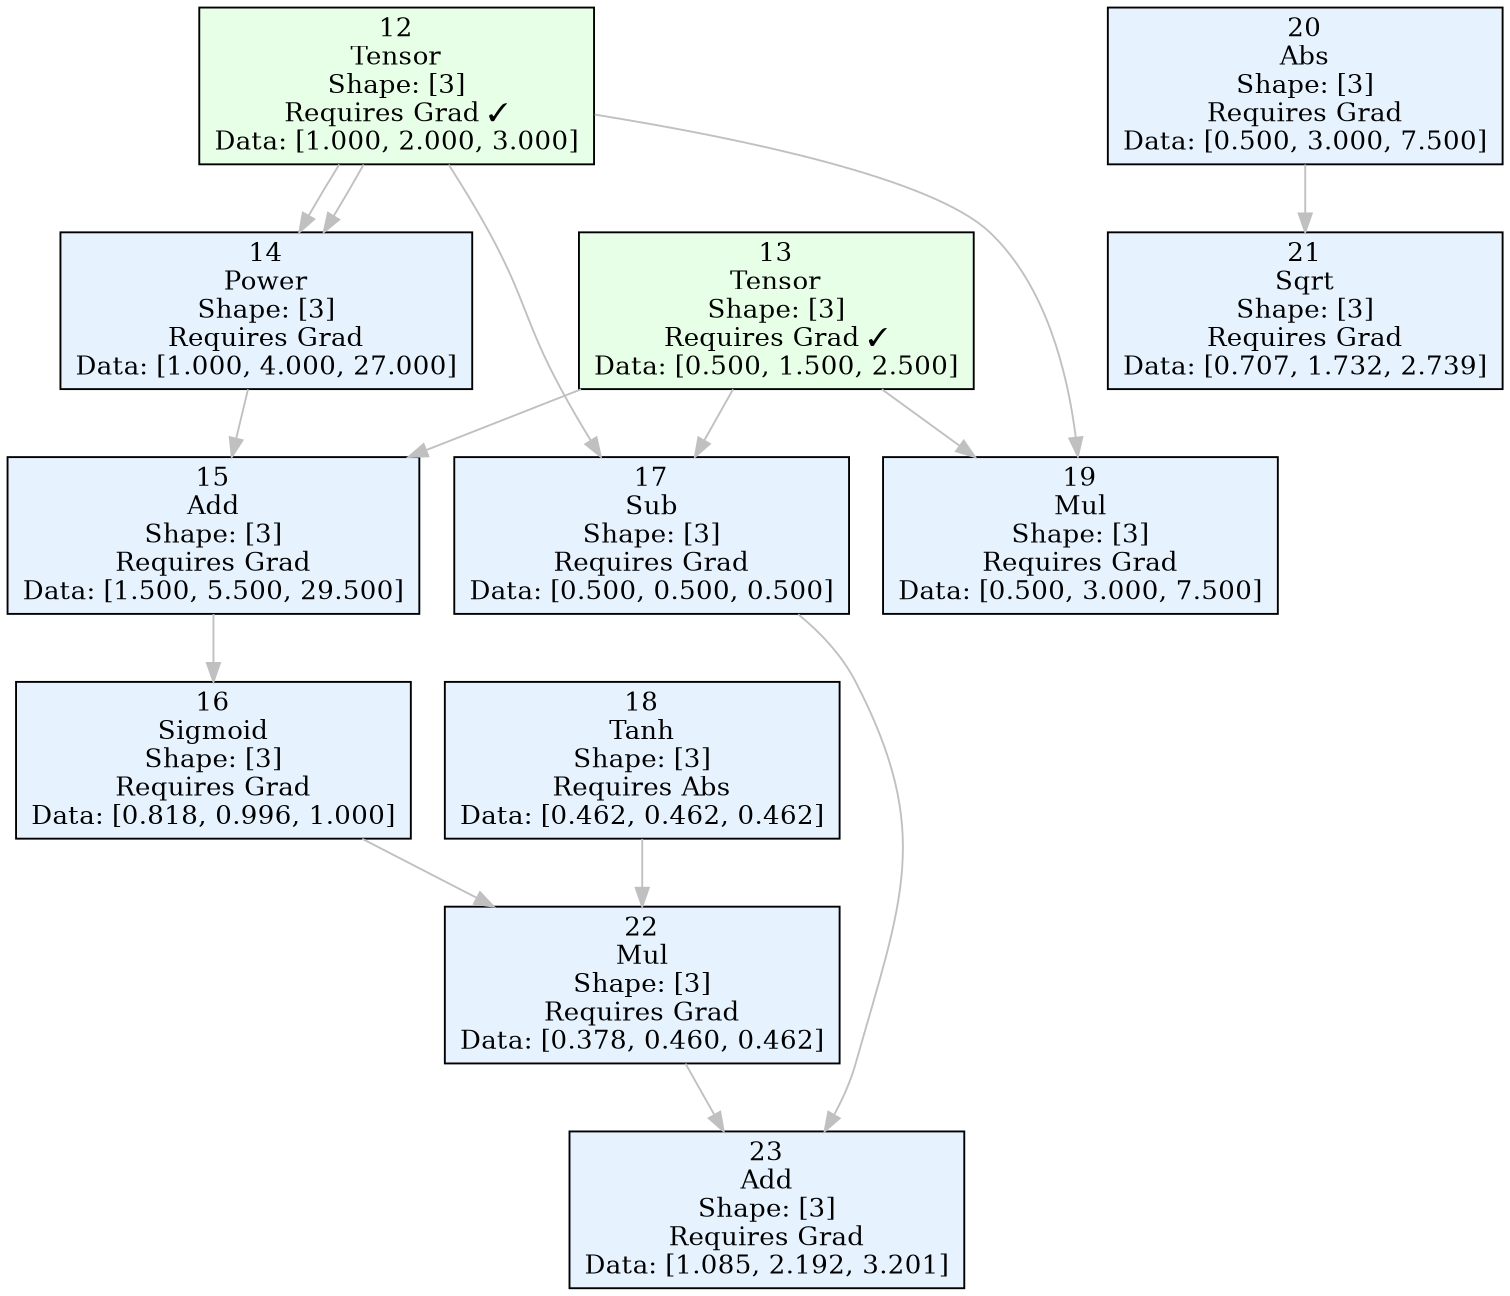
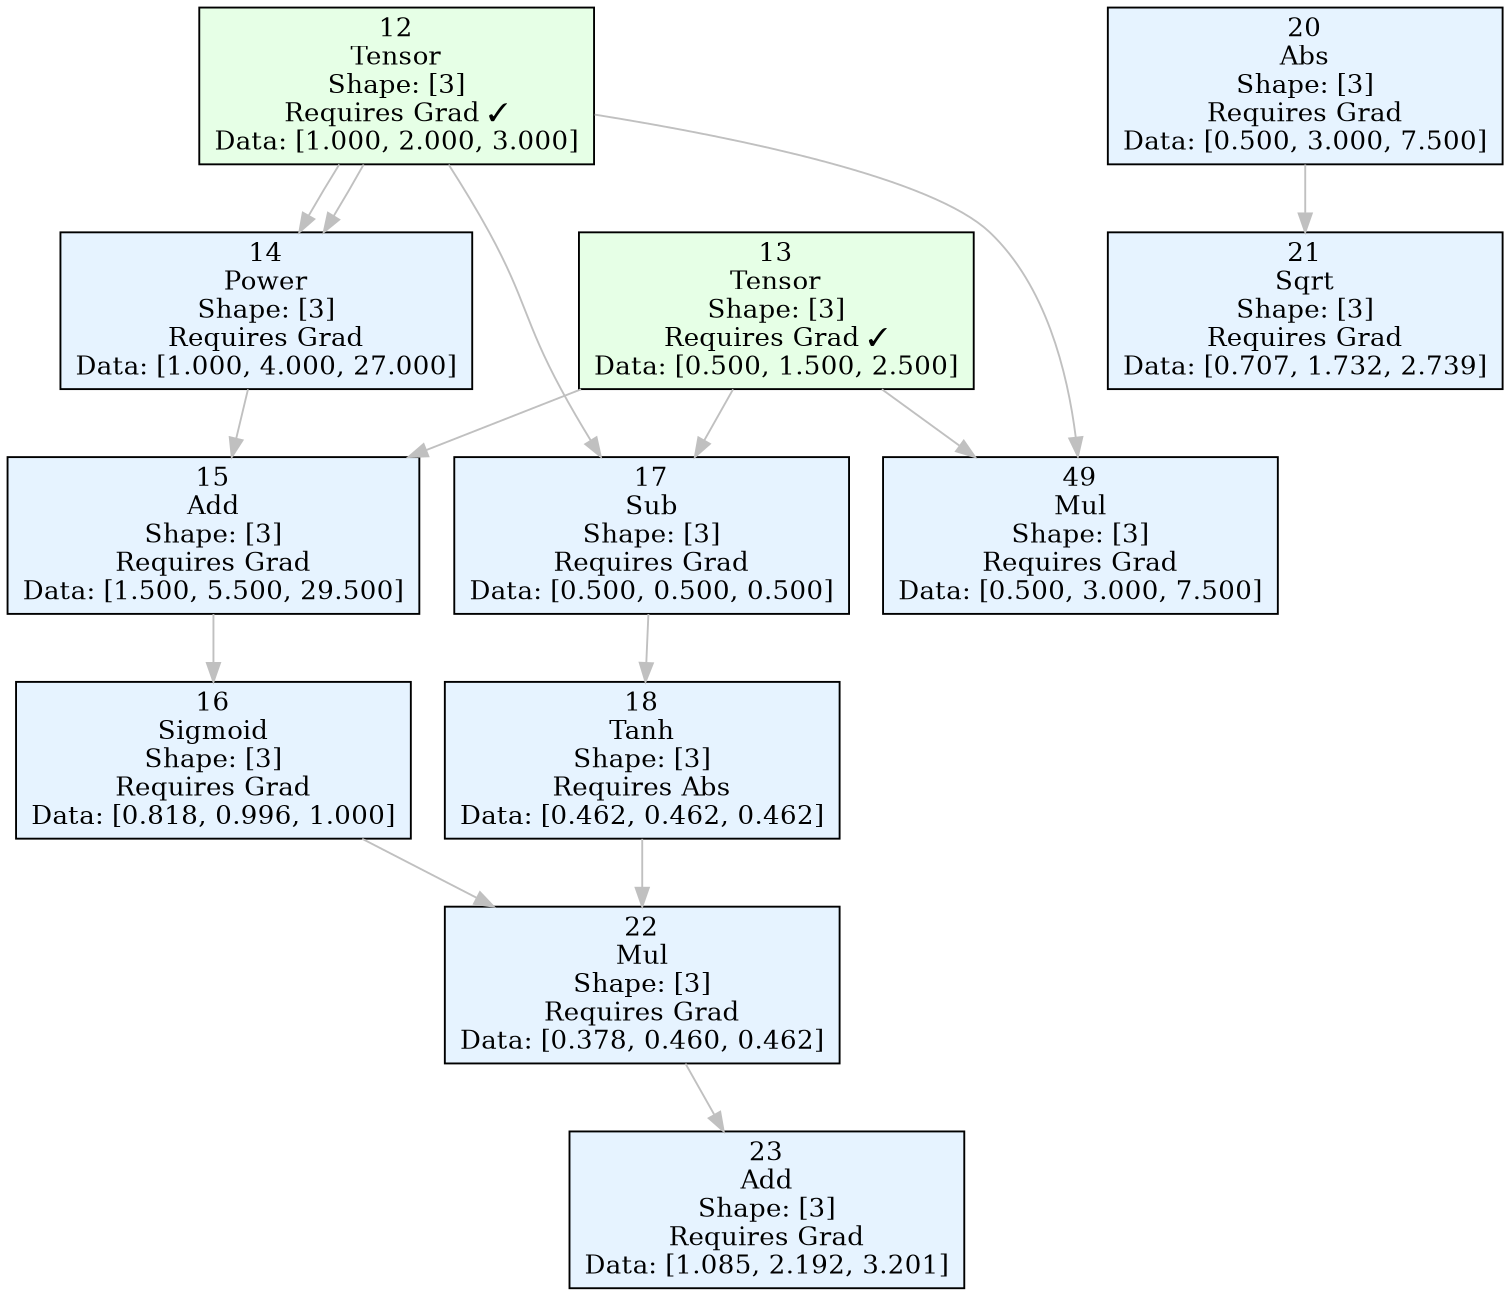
(1080, 536) -> (1080, 536)
(902, 855) -> (647, 639)
